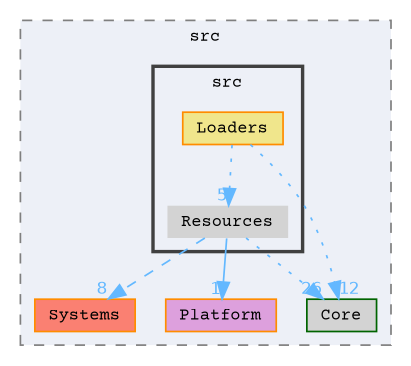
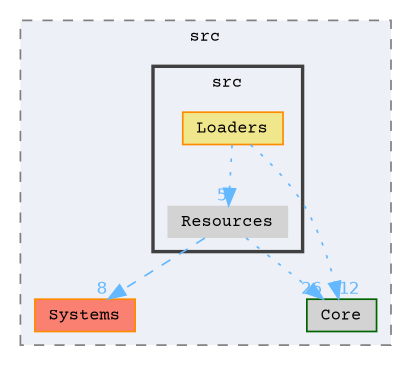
(221, 315) -> none
